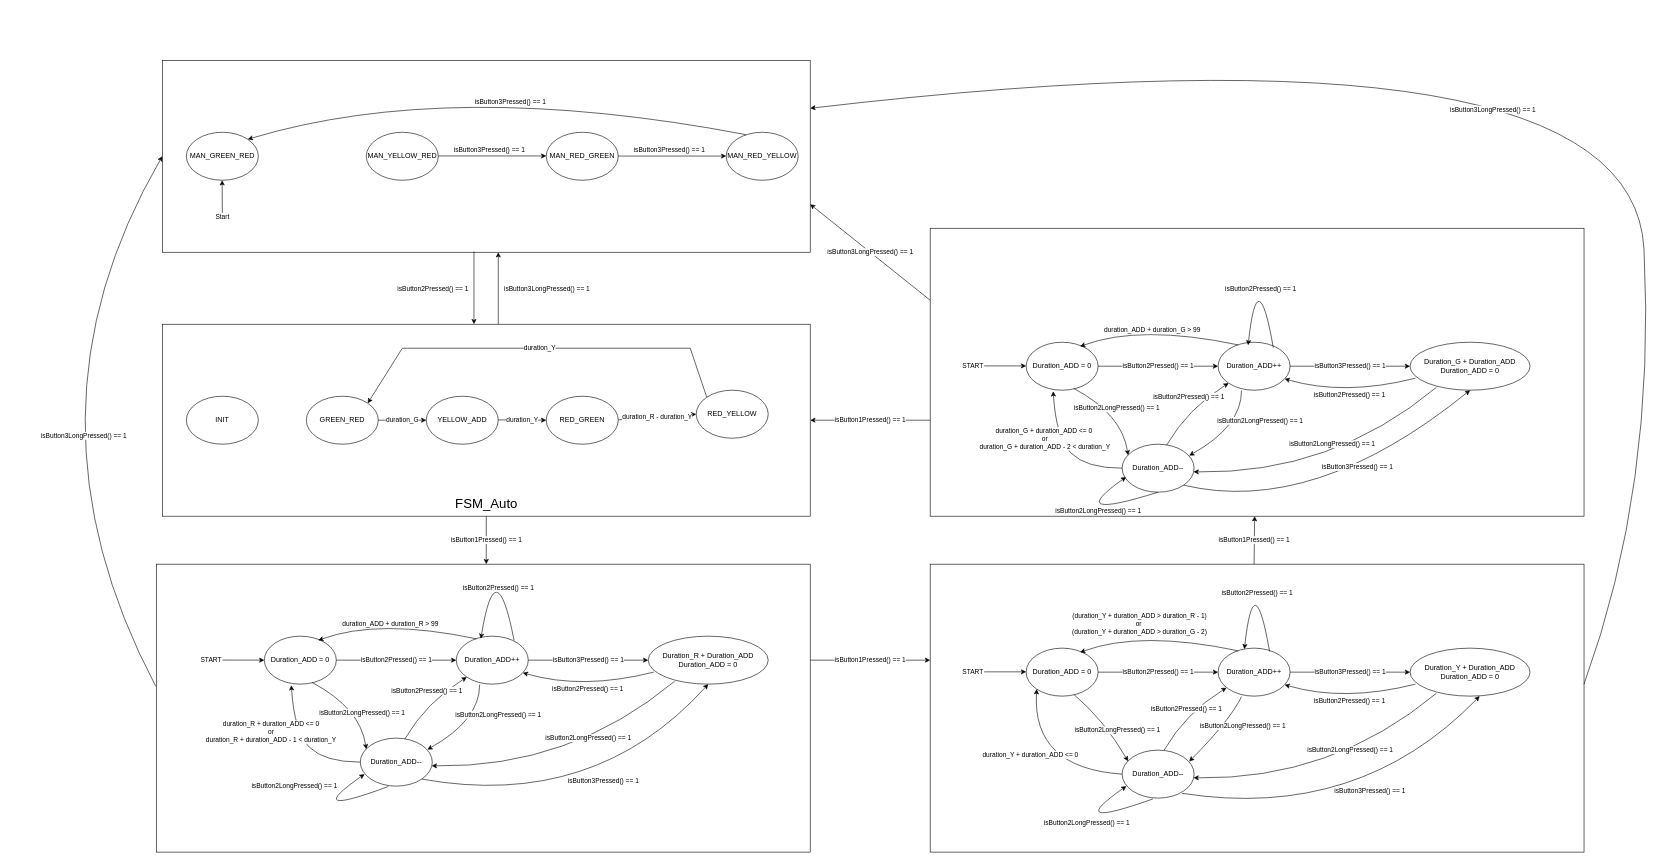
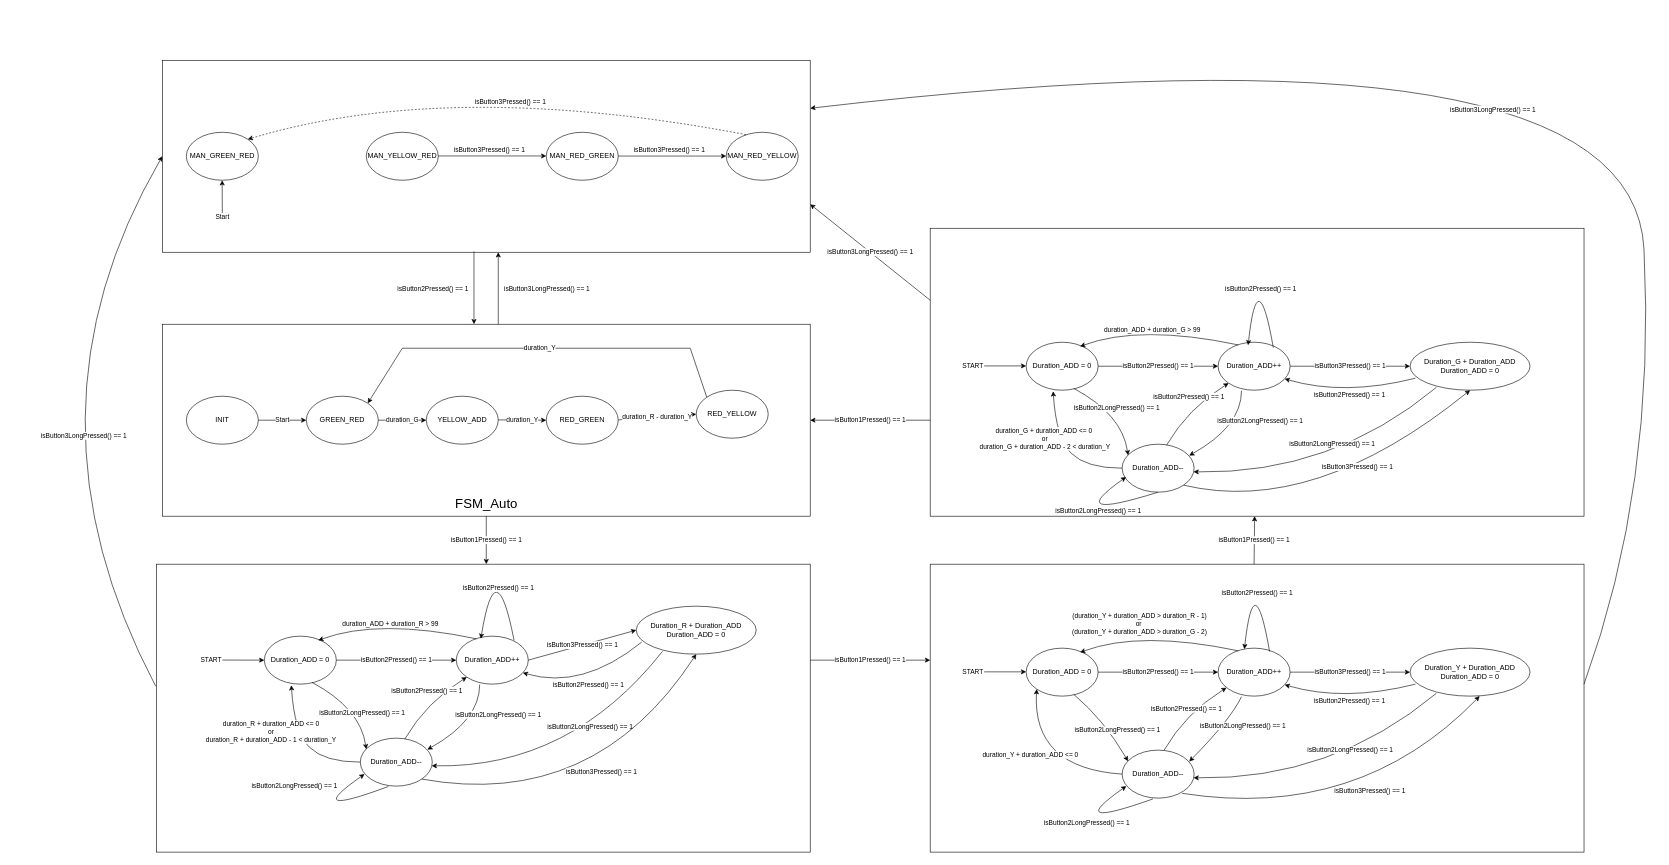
(499, 108) -> (499, 108)
none -> (282, 420)
(708, 660) -> (696, 630)
